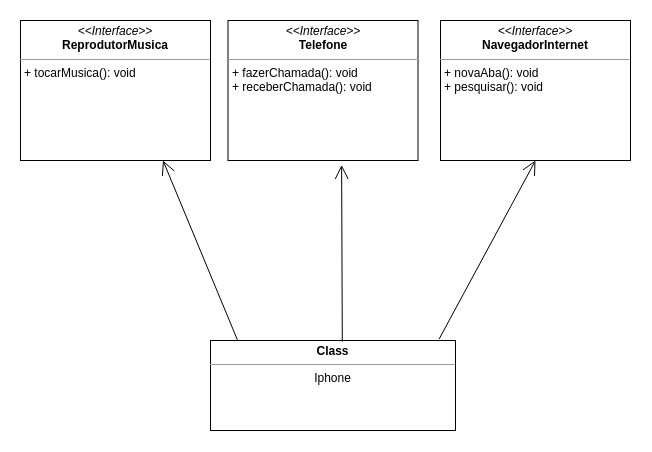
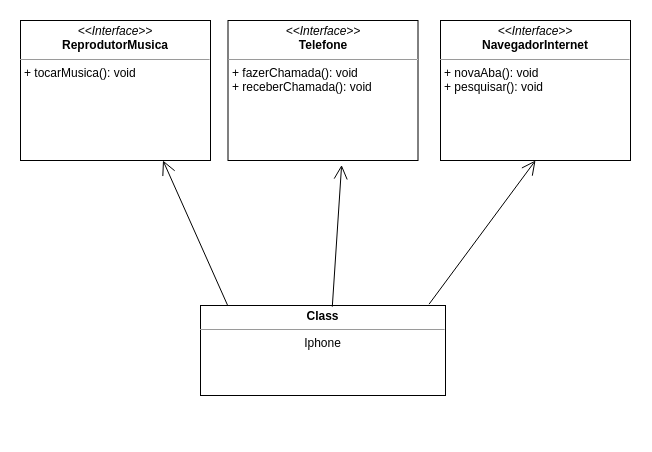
(333, 386) -> (323, 351)
